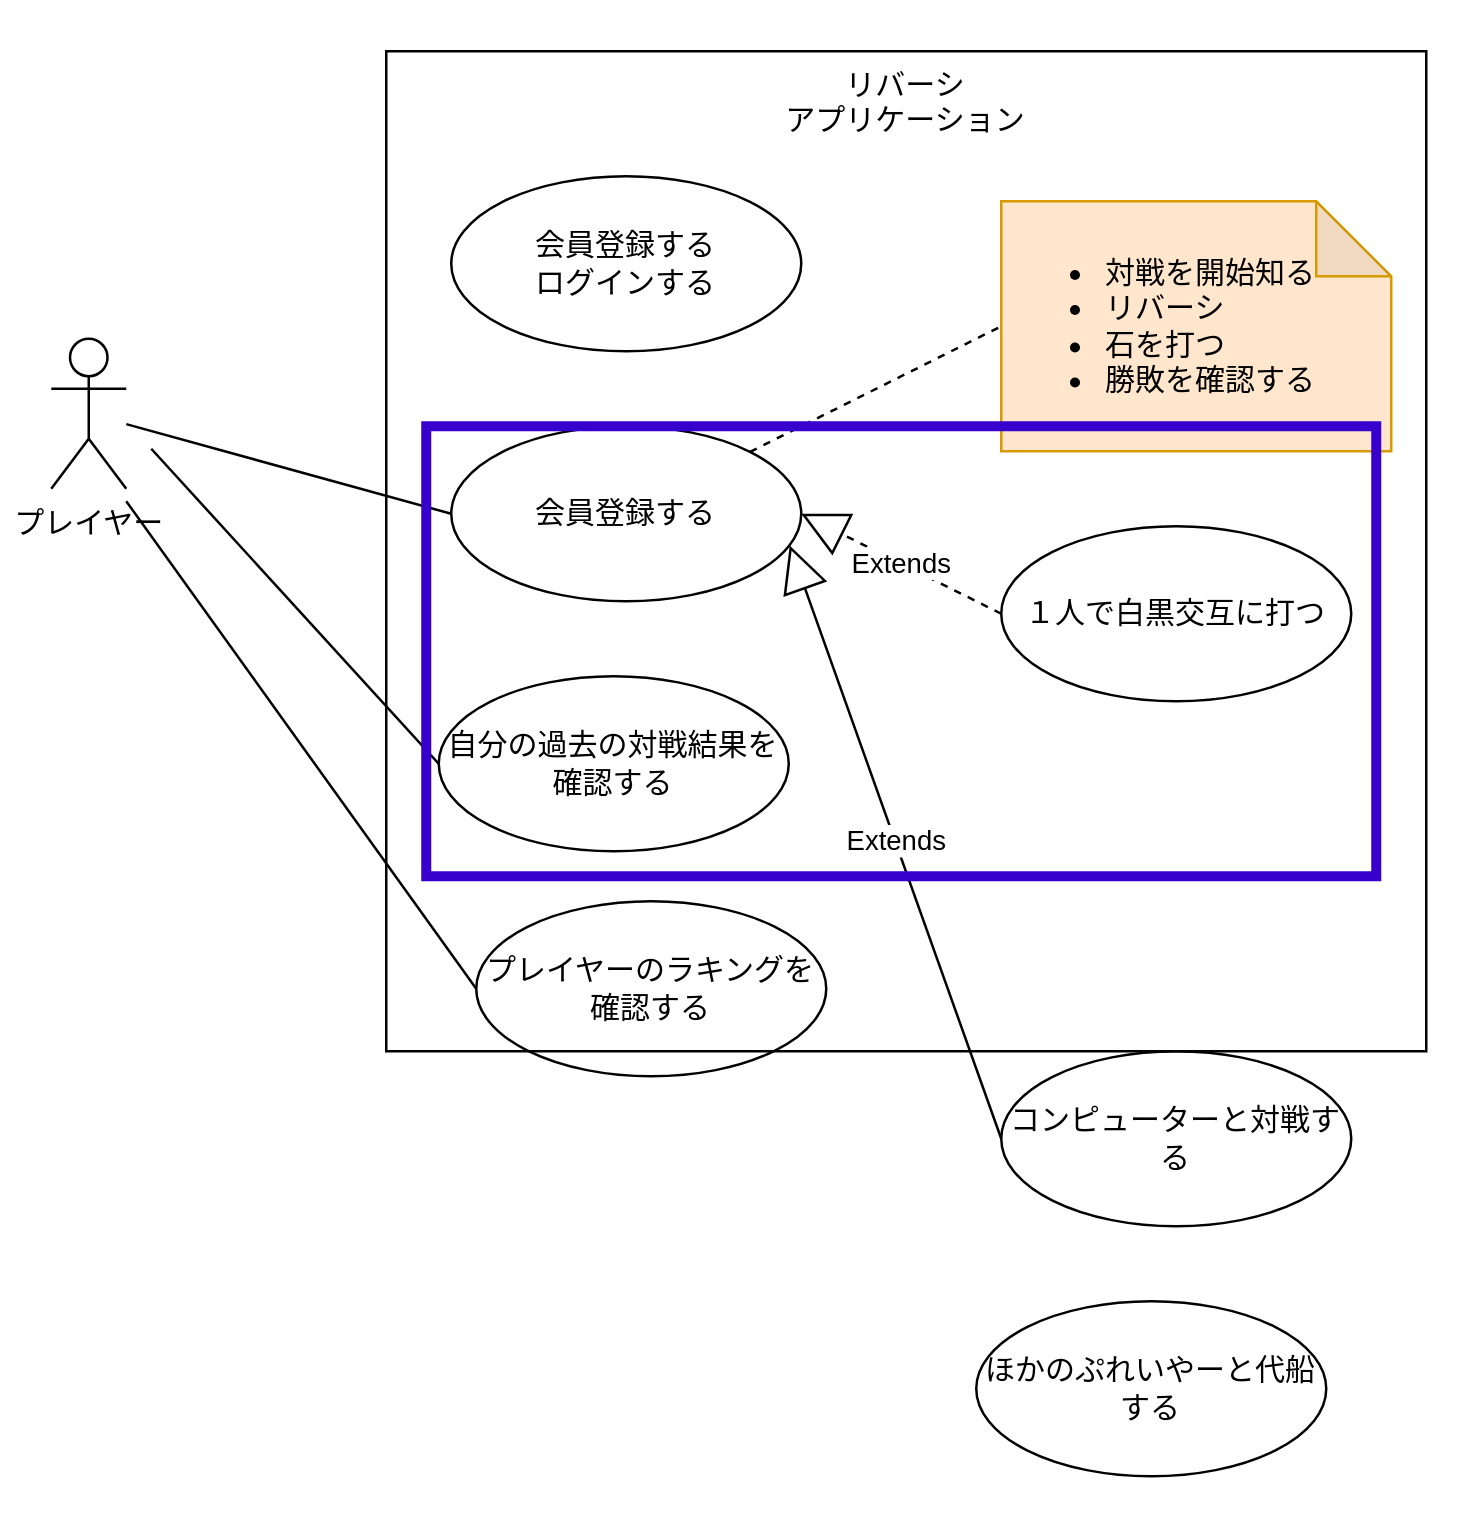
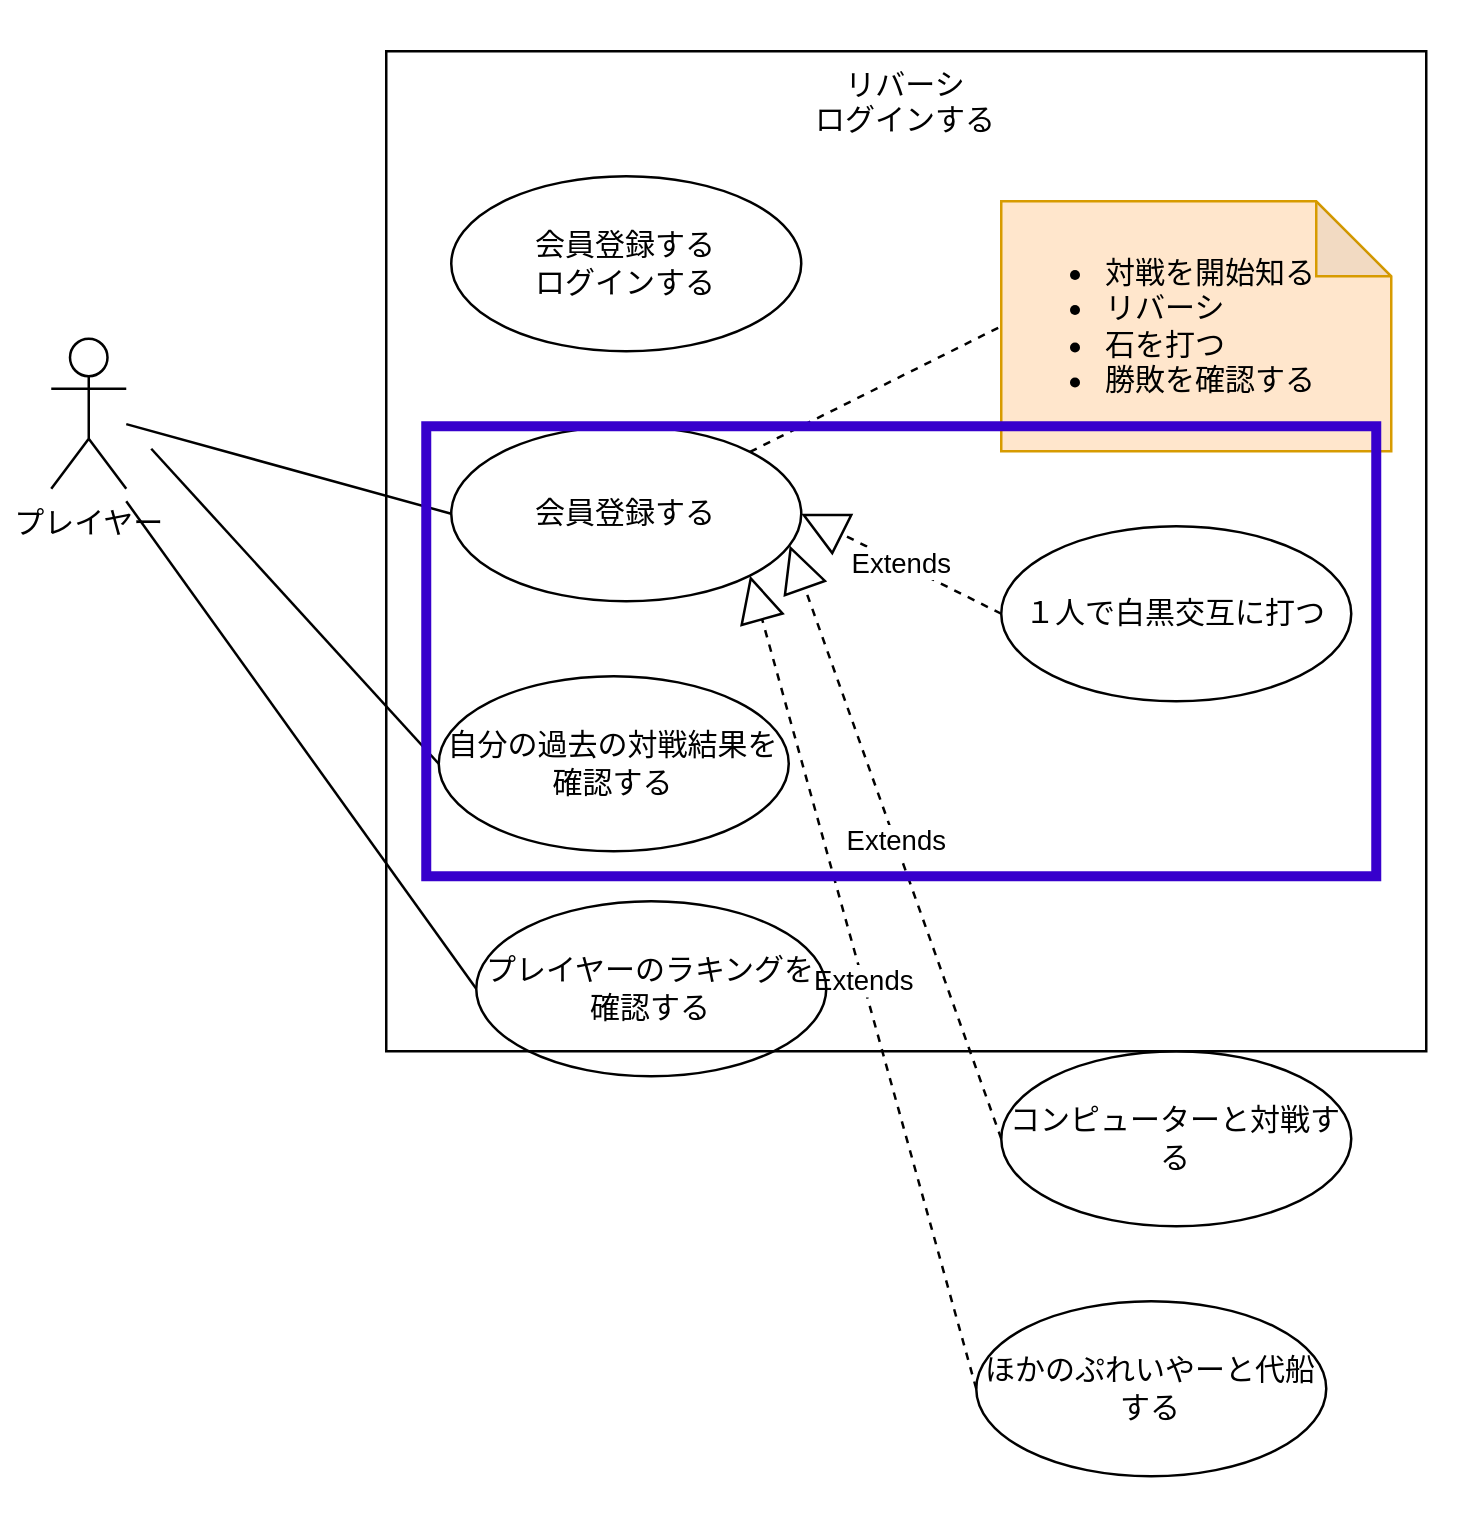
(906, 105) -> (906, 105)
(955, 1009) -> (955, 1009)
none -> (905, 1134)
